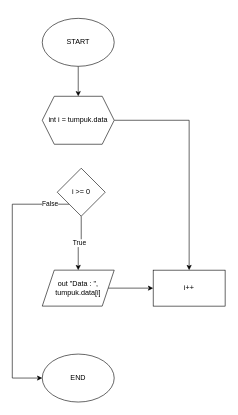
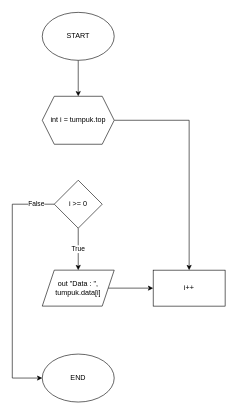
(78, 42) -> (78, 36)
(78, 120) -> (78, 120)
(81, 192) -> (78, 204)
